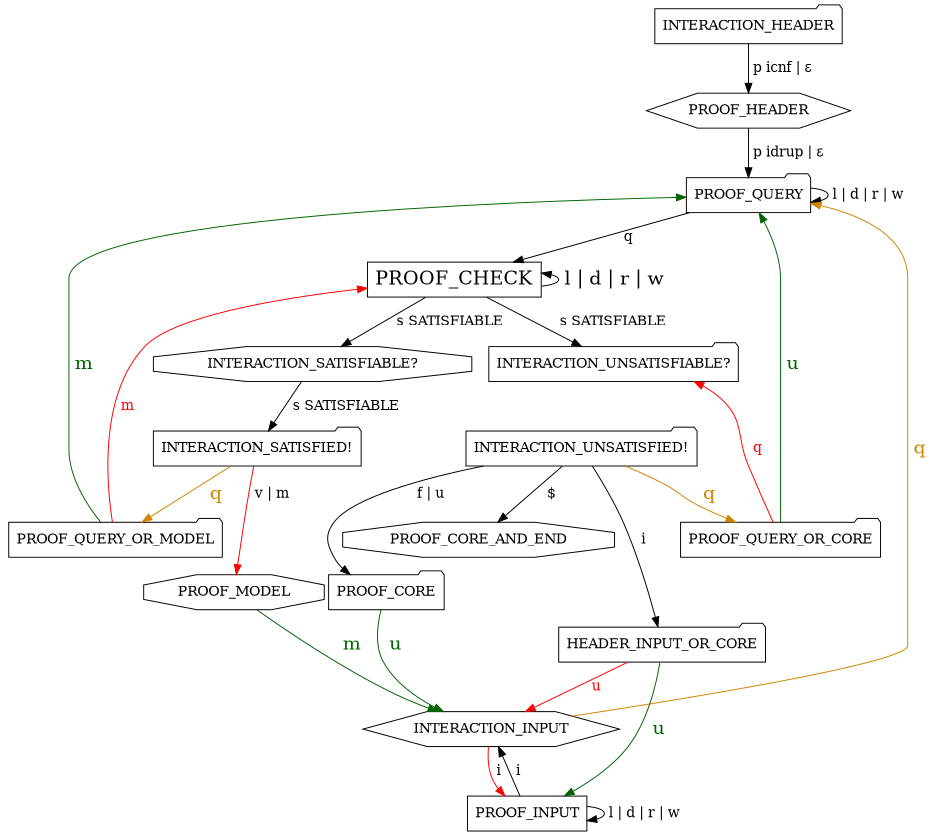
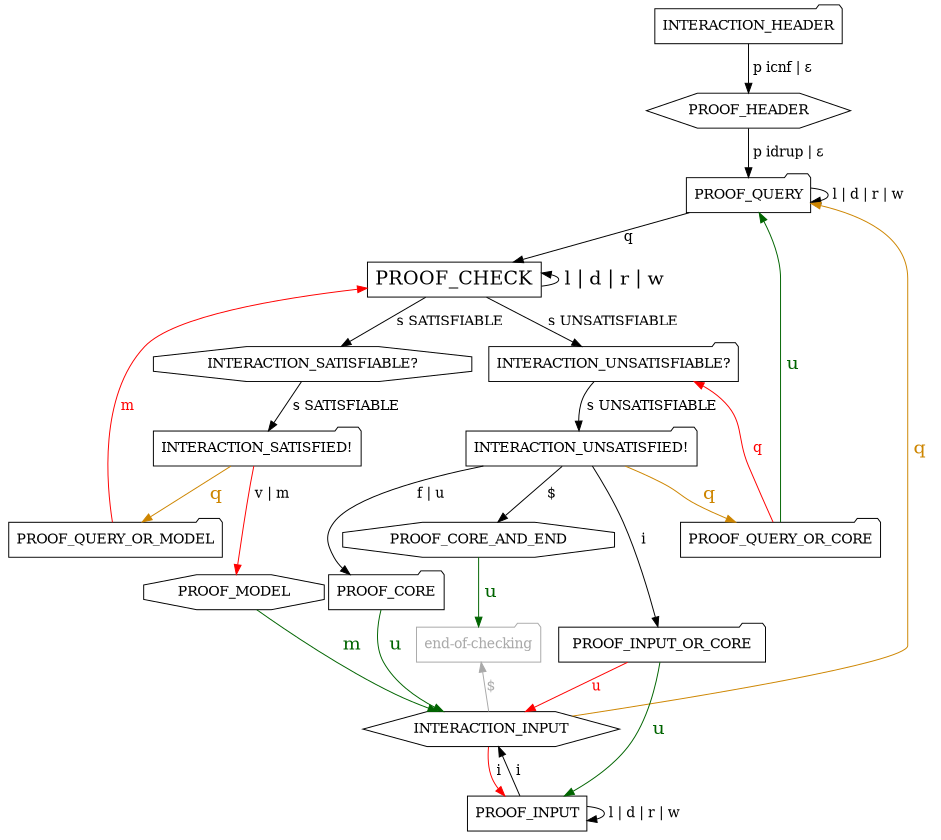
(241, 224) -> none
(613, 322) -> (613, 322)
none -> (582, 400)
none -> (479, 645)
(662, 645) -> (662, 645)
